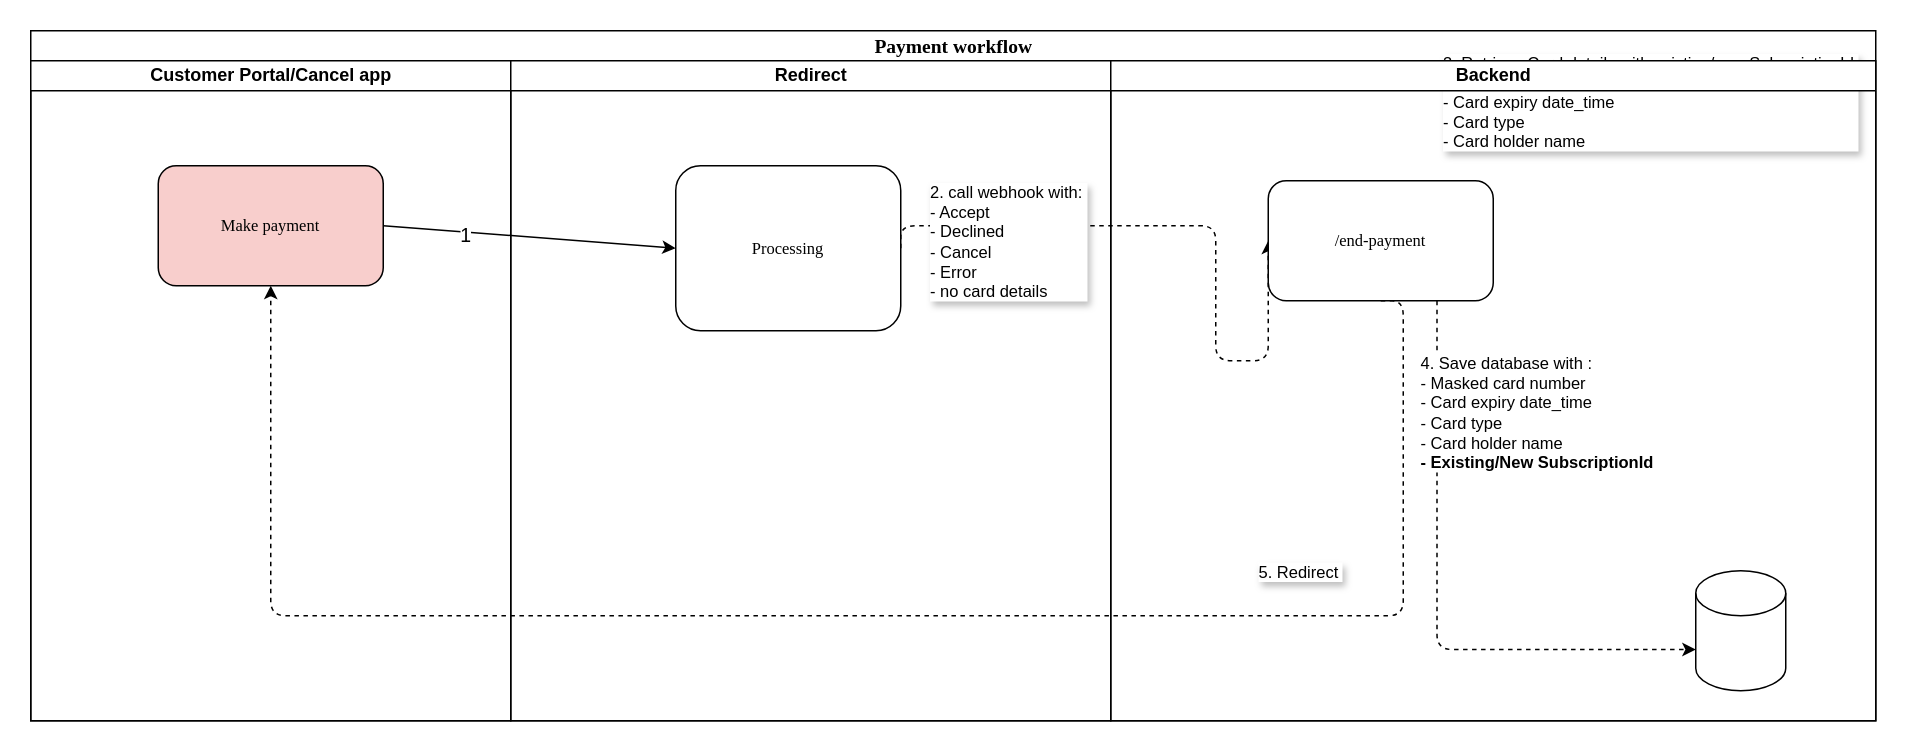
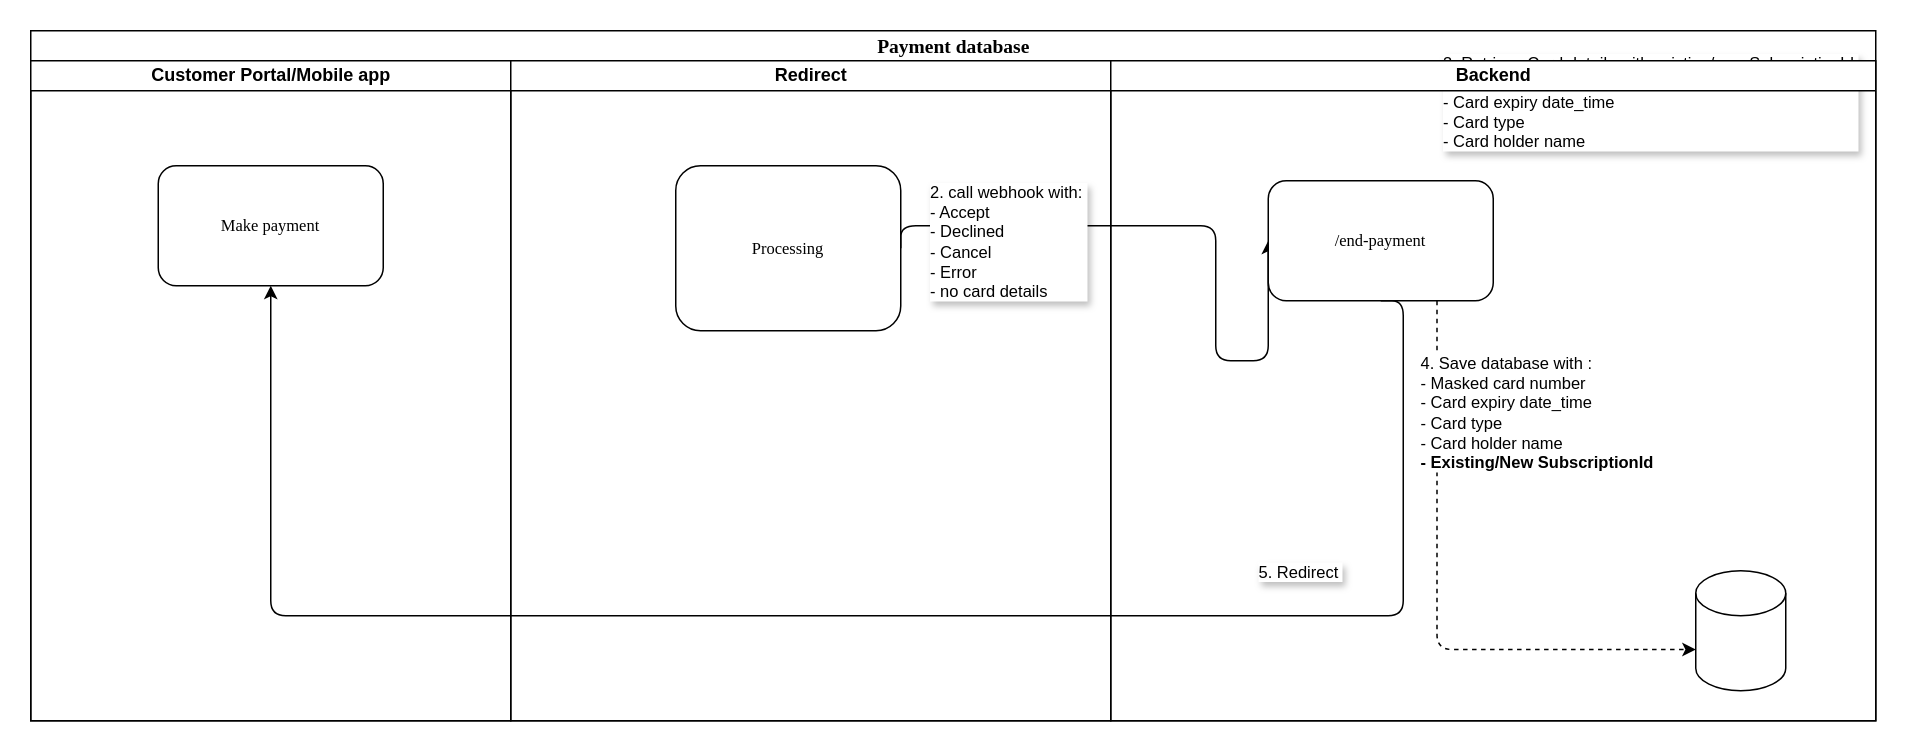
(954, 46) -> (954, 46)
(272, 76) -> (272, 76)
(271, 226) -> (271, 226)
(524, 237) -> none
(1216, 286) -> (1216, 286)
(833, 616) -> (833, 616)
